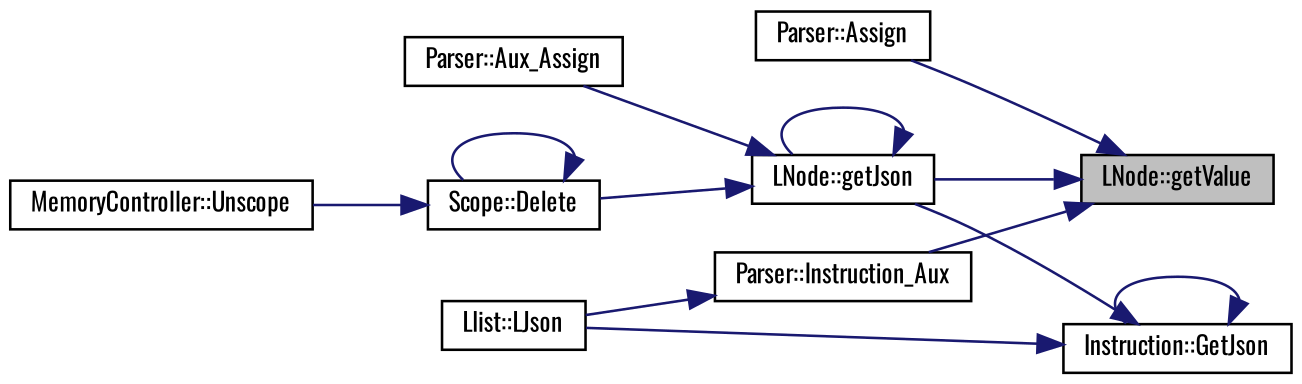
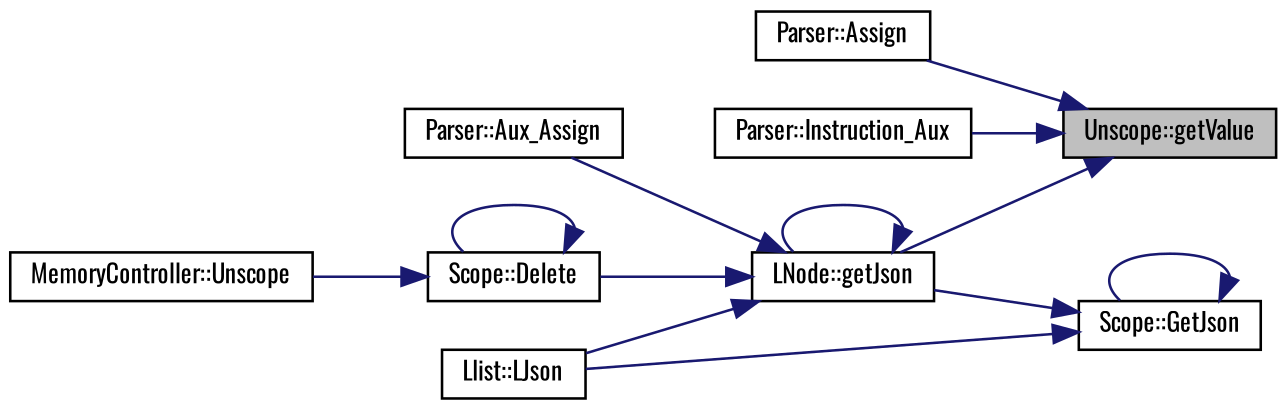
(1177, 179) -> (1170, 133)
(637, 307) -> (660, 331)
(1177, 348) -> (1170, 325)
